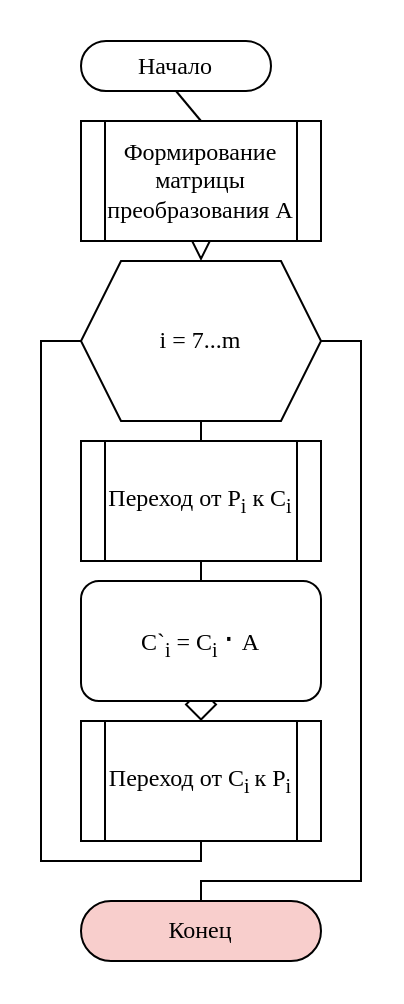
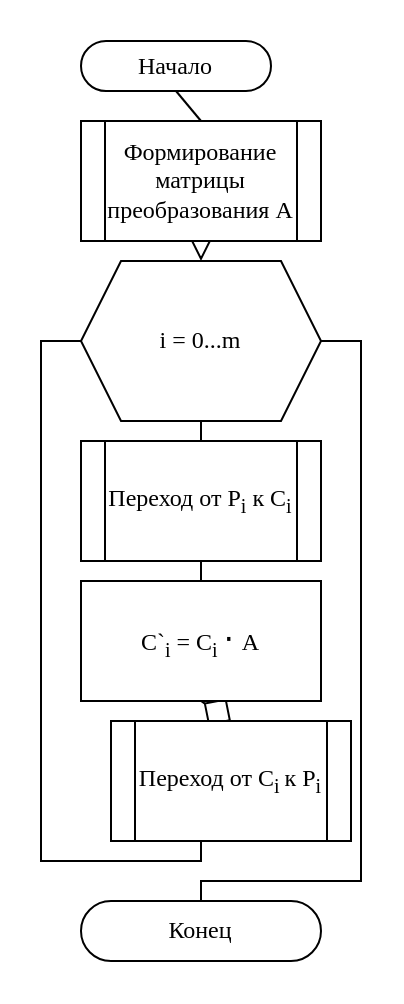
(201, 341) -> (201, 341)
(201, 641) -> (201, 641)
(201, 781) -> (231, 781)
(201, 931) -> (201, 931)
